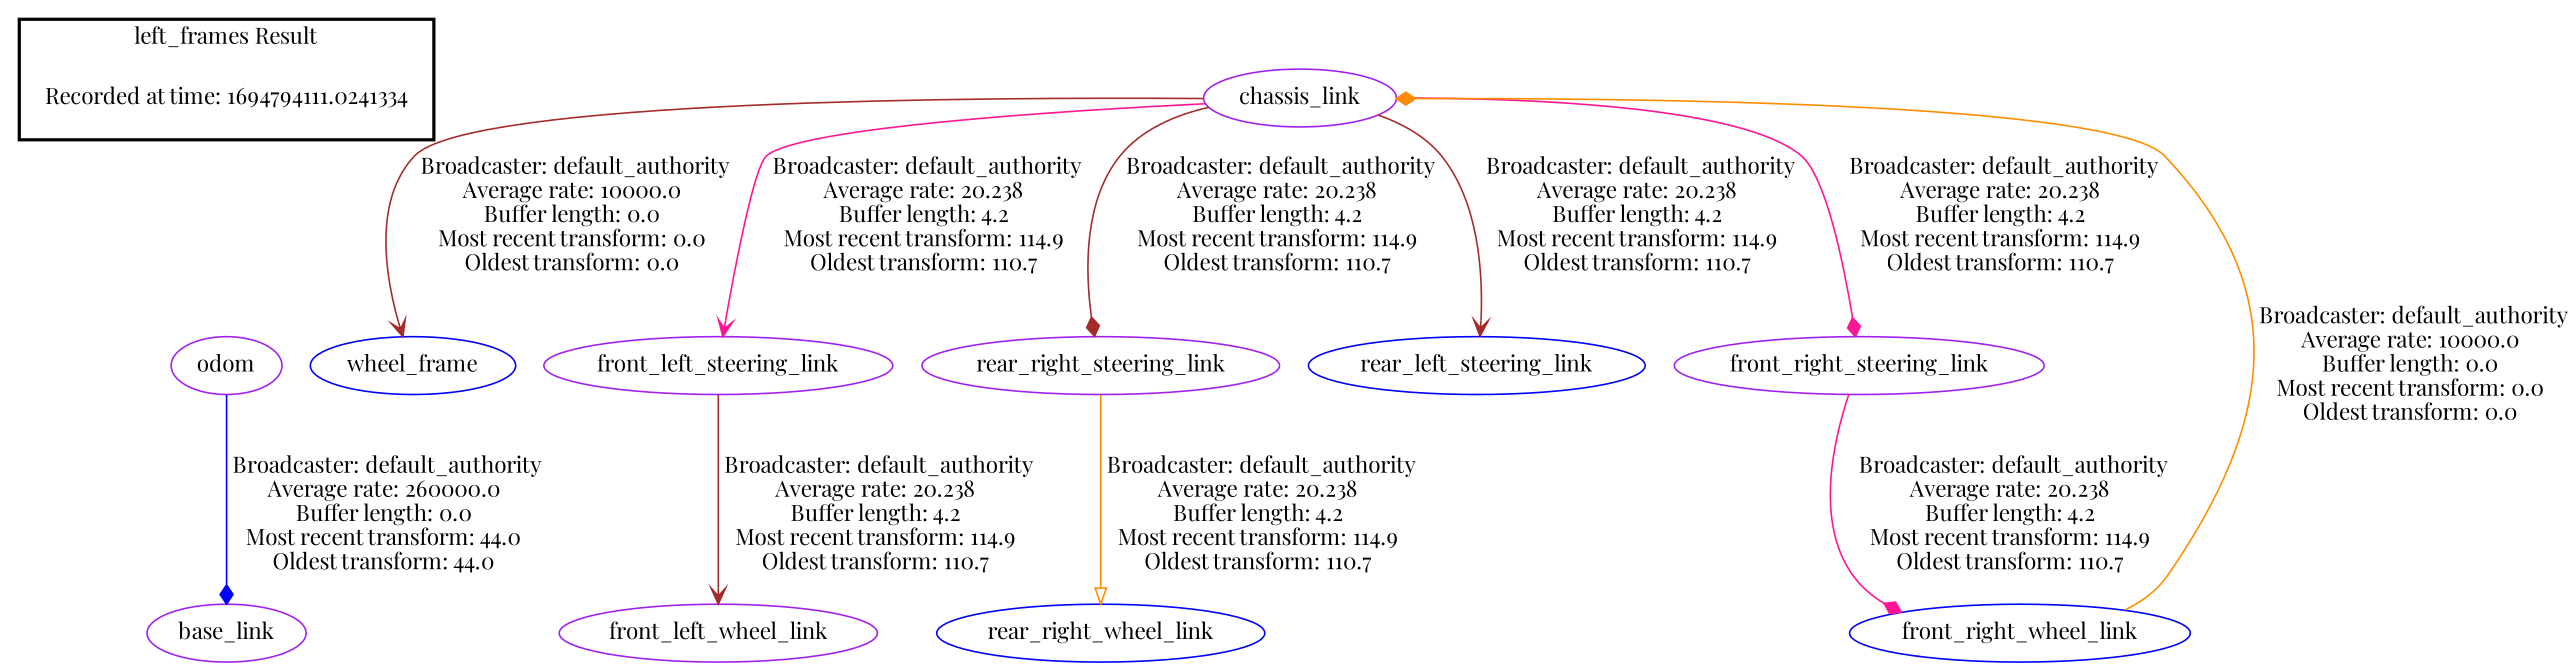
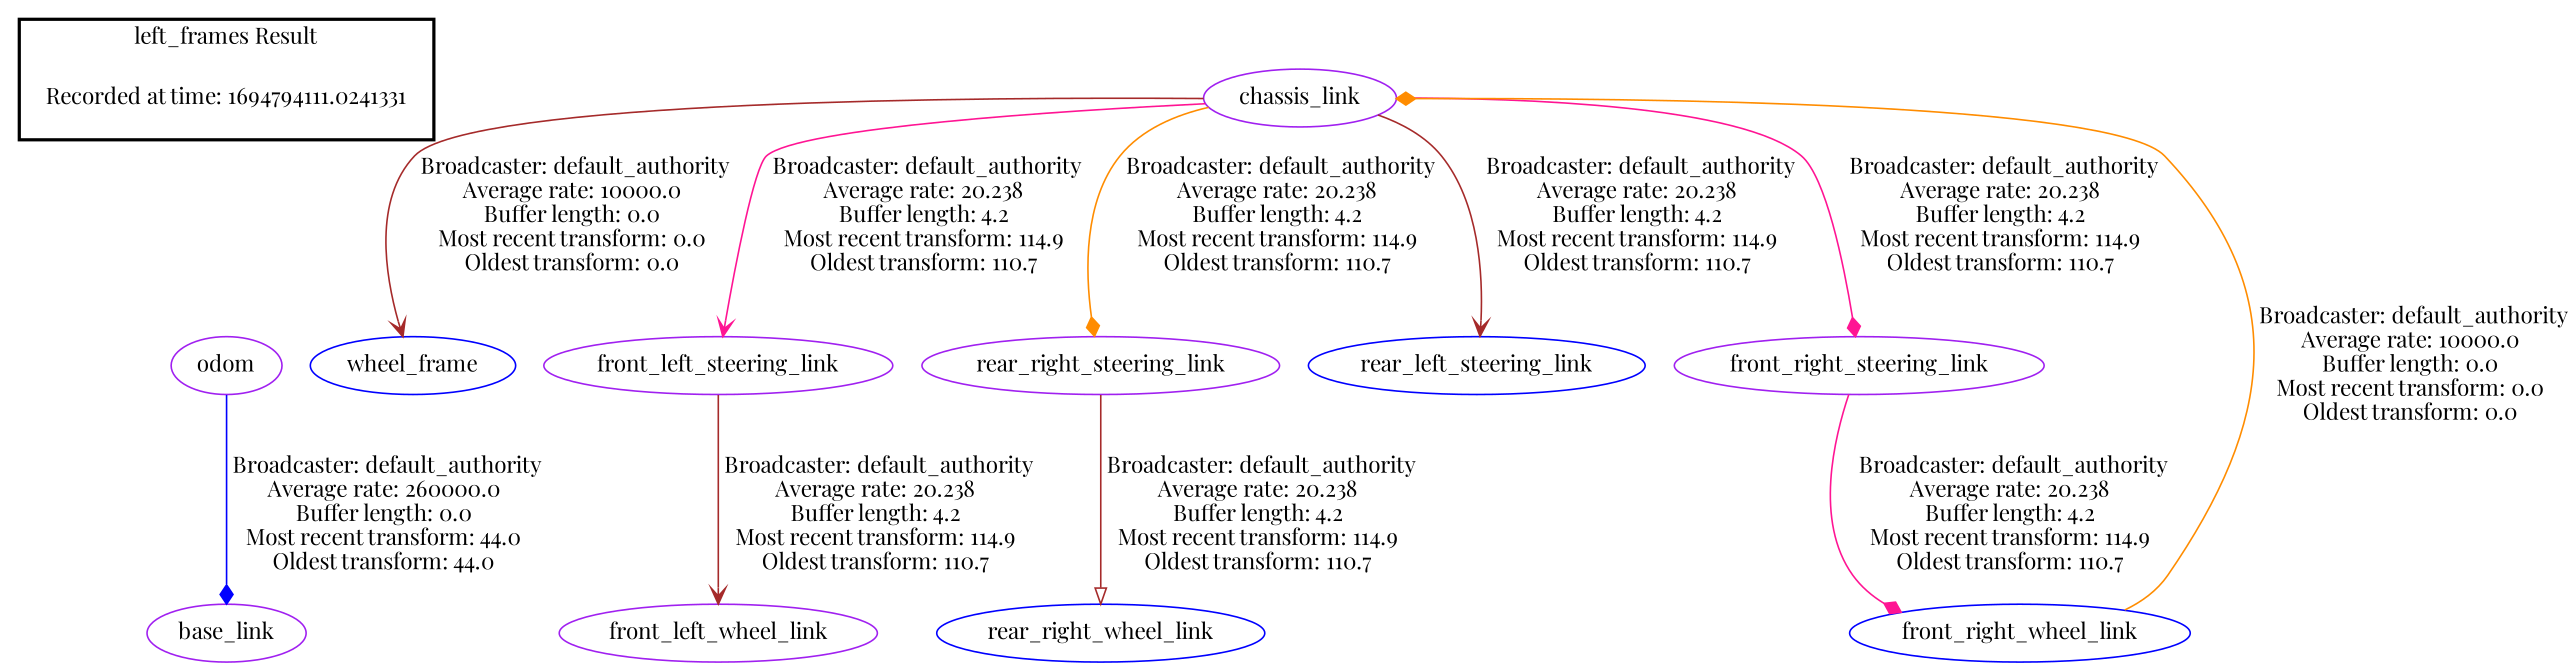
(227, 98) -> (227, 98)
(1104, 184) -> (1104, 184)
(1101, 491) -> (1101, 491)
